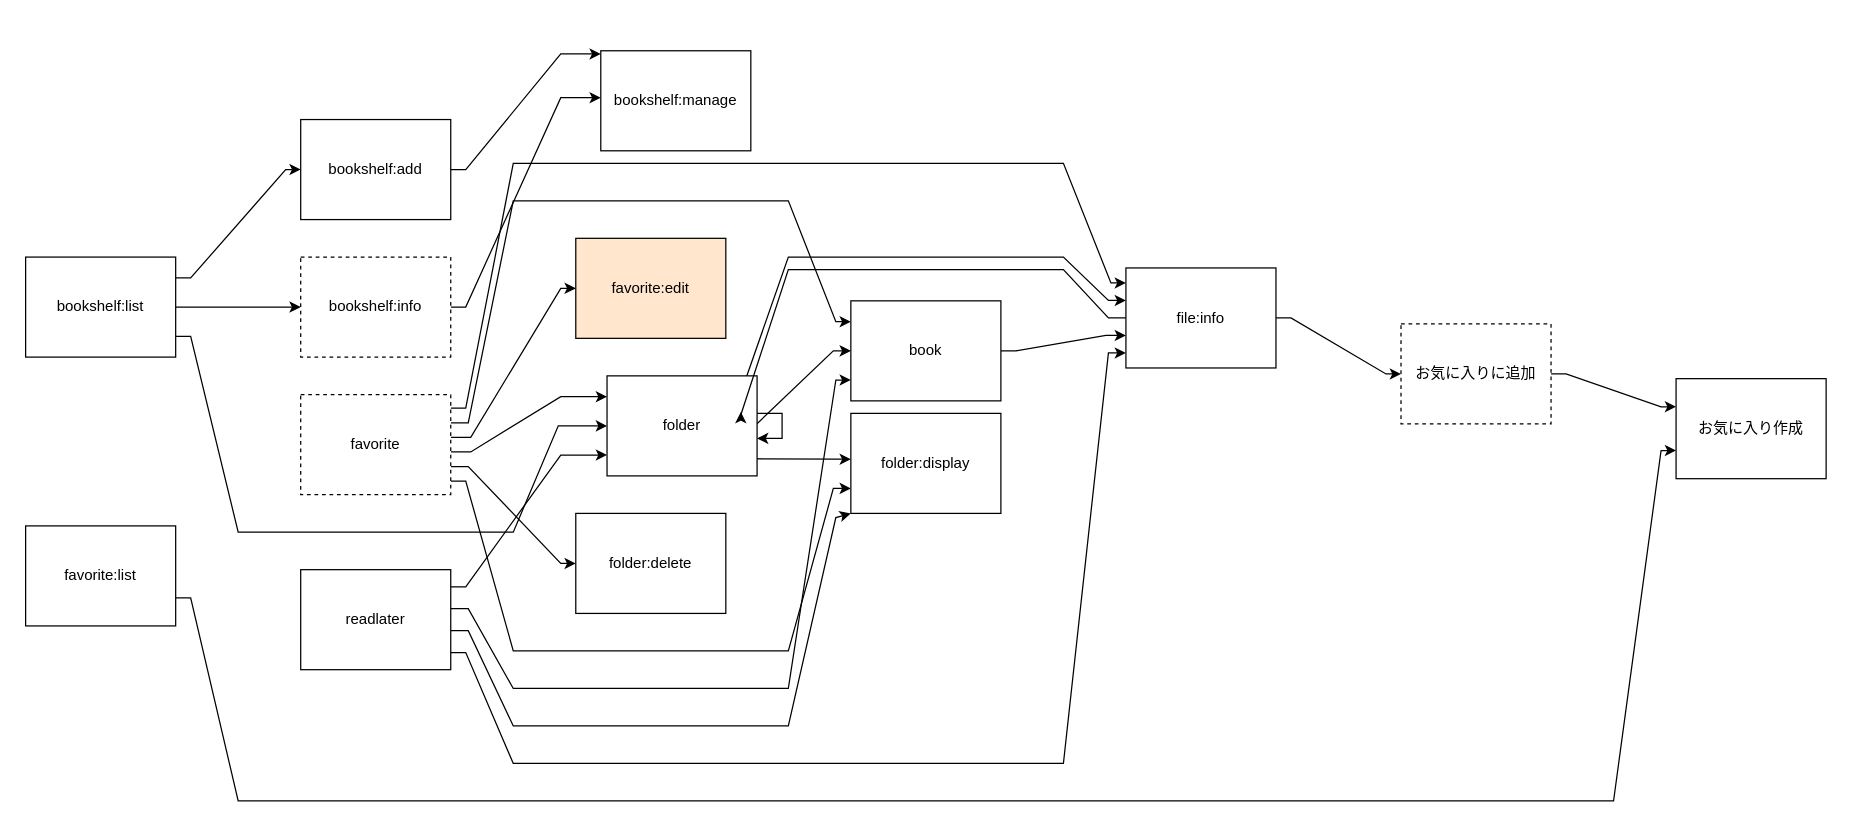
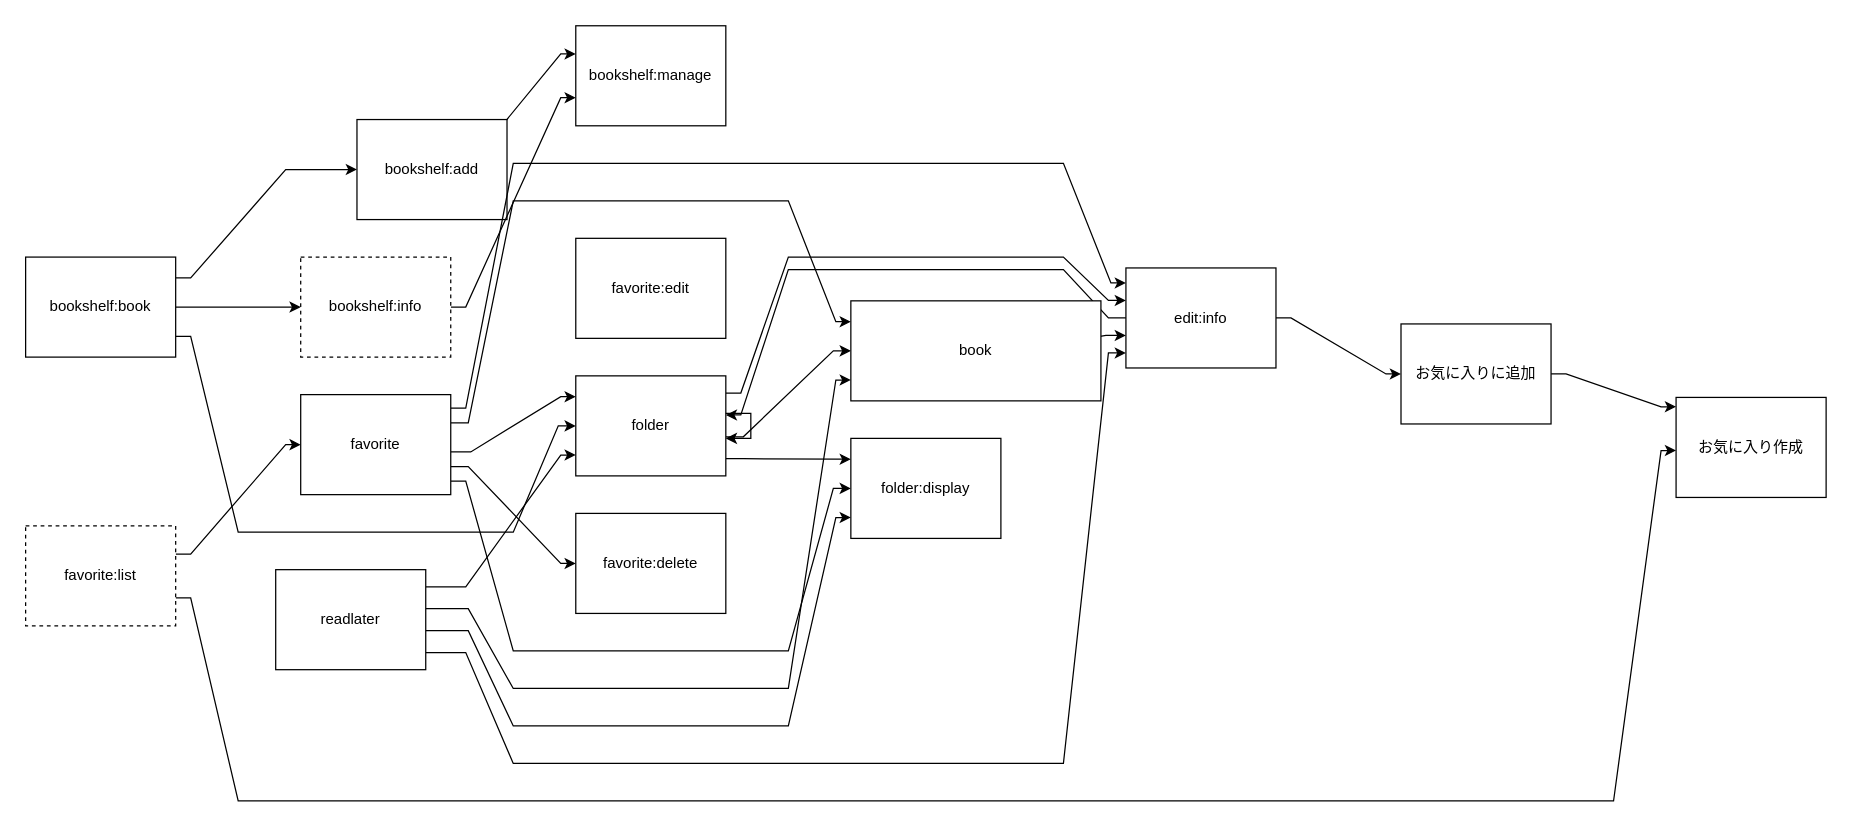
(676, 101) -> (651, 76)
(376, 169) -> (432, 169)
(651, 288) -> (651, 288)
(101, 307) -> (101, 307)
(1201, 318) -> (1201, 318)
(926, 351) -> (976, 351)
(512, 369) -> none
(1476, 374) -> (1476, 374)
(682, 426) -> (651, 426)
(1751, 428) -> (1751, 447)
(376, 444) -> (376, 444)
(926, 463) -> (926, 488)
none -> (235, 502)
(651, 563) -> (651, 563)
(101, 576) -> (101, 576)
(376, 619) -> (351, 619)
